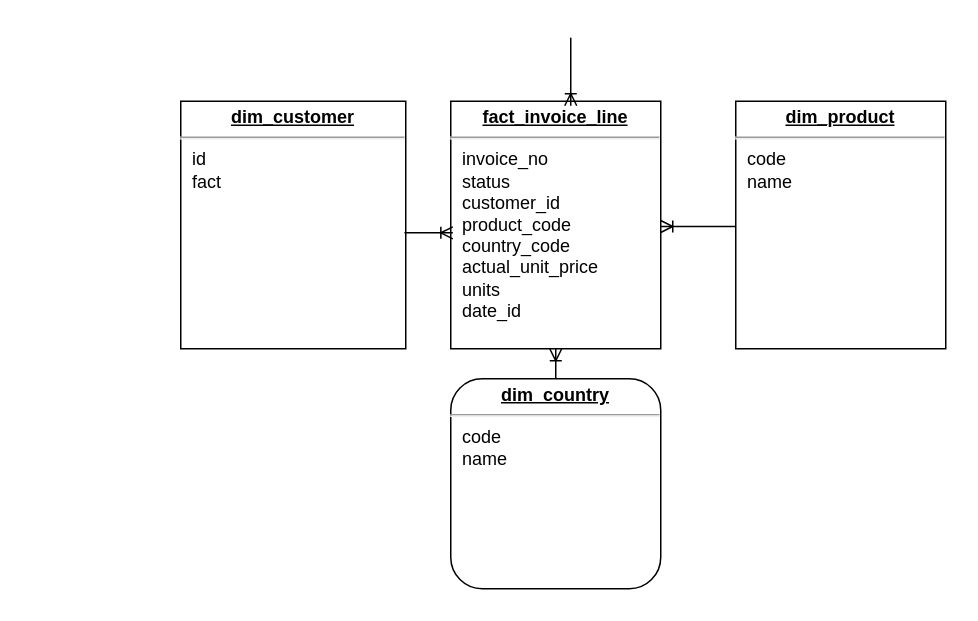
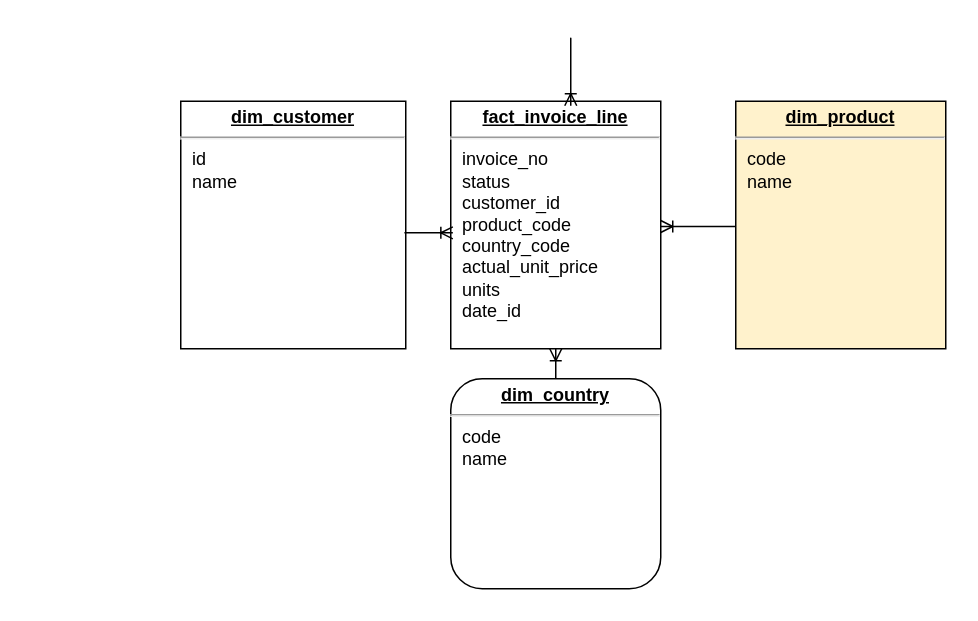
(239, 134) -> (239, 134)
(841, 225) -> (841, 225)
